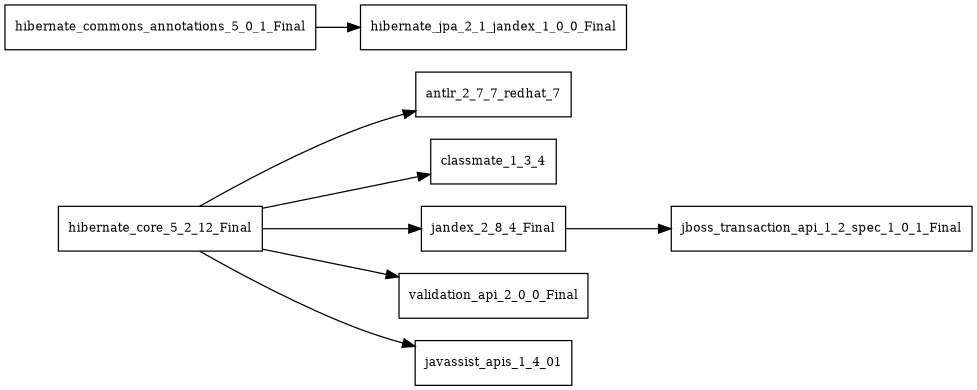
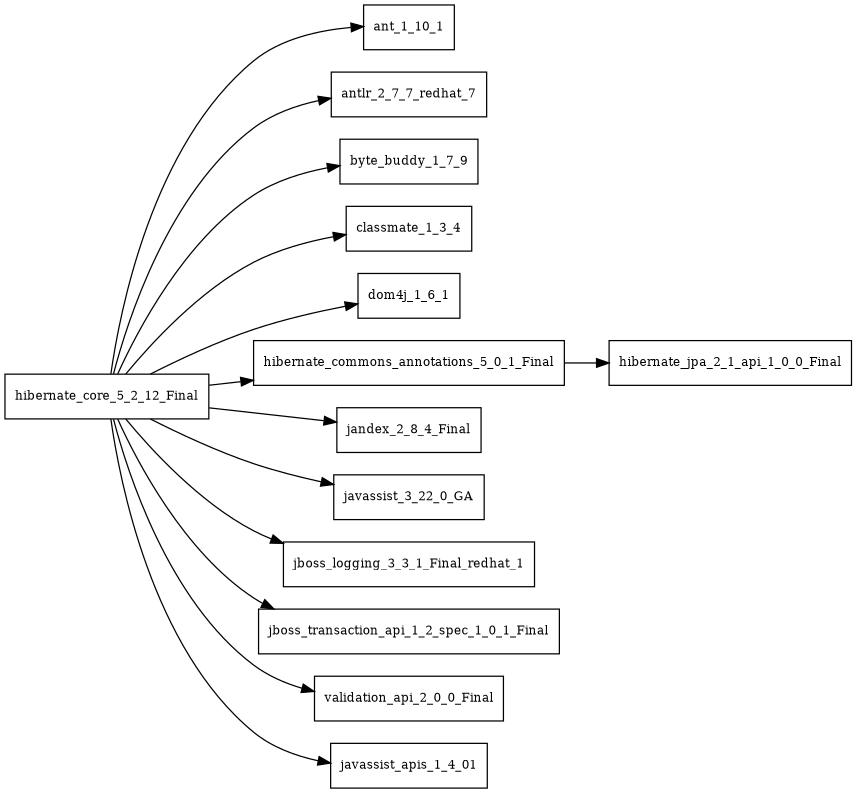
none -> (409, 27)
(493, 27) -> (730, 363)
none -> (409, 162)
(612, 229) -> (177, 522)
none -> (409, 296)
none -> (225, 383)
none -> (409, 497)
none -> (409, 564)
